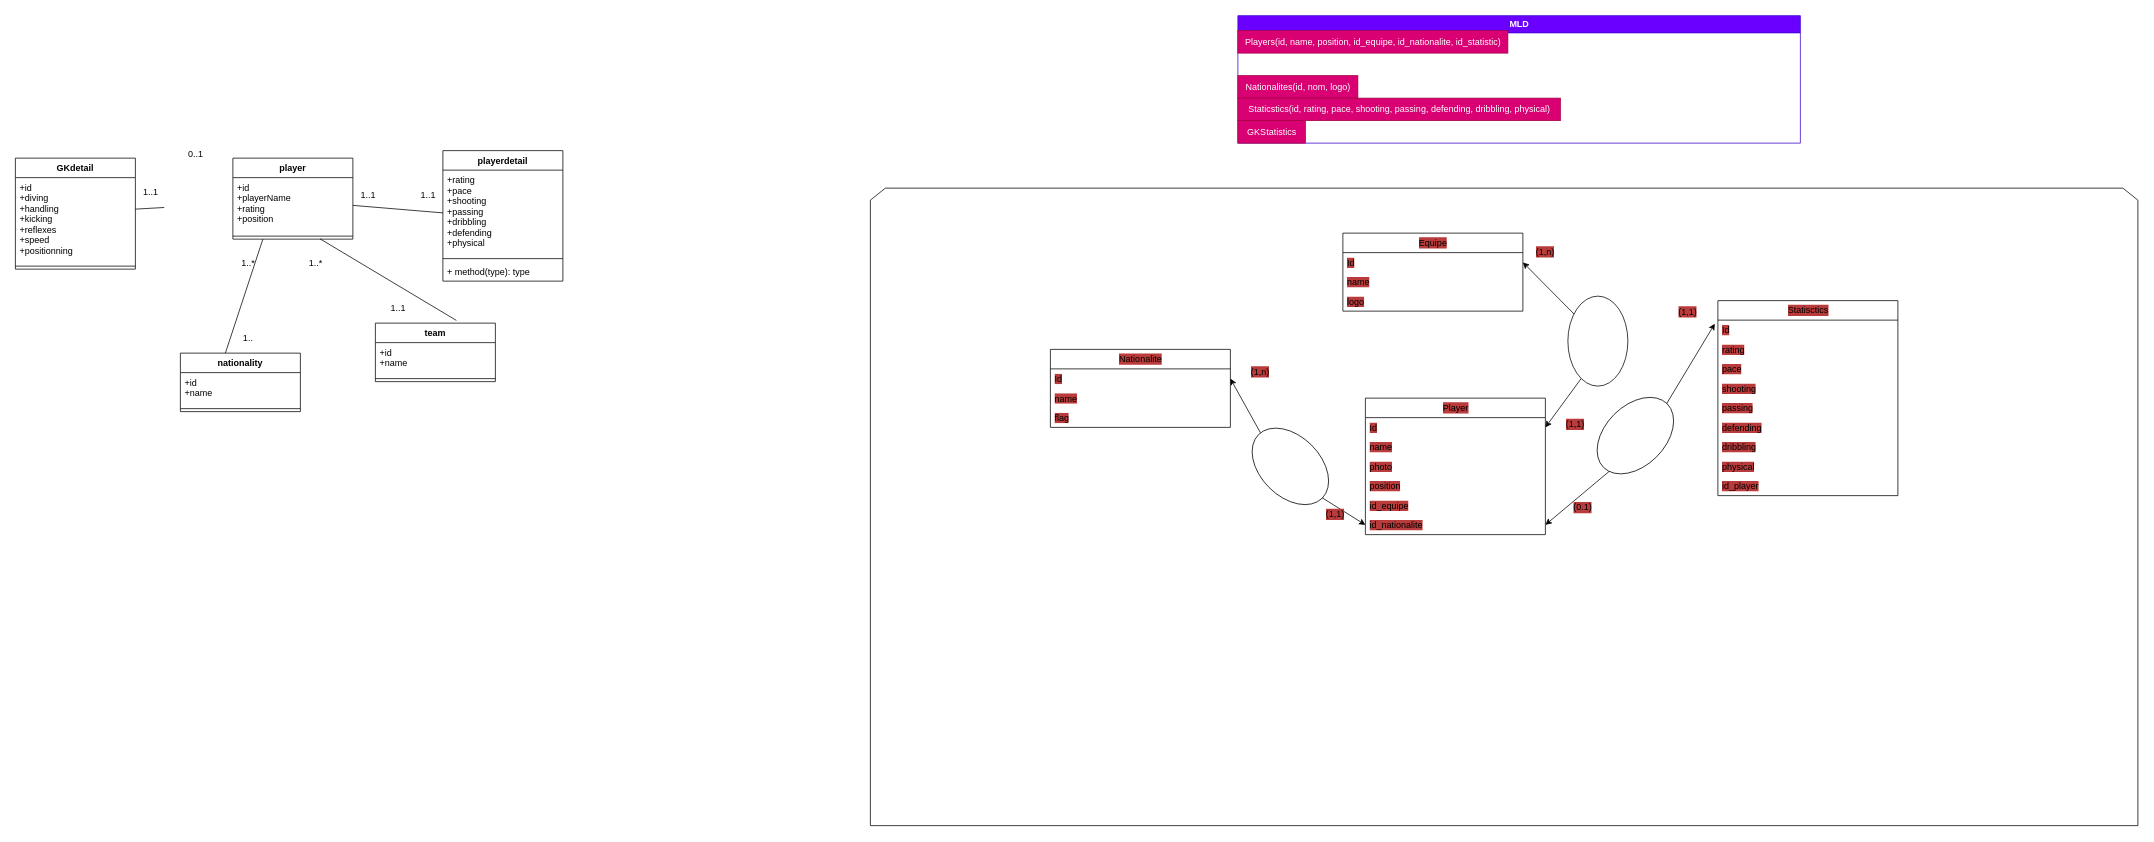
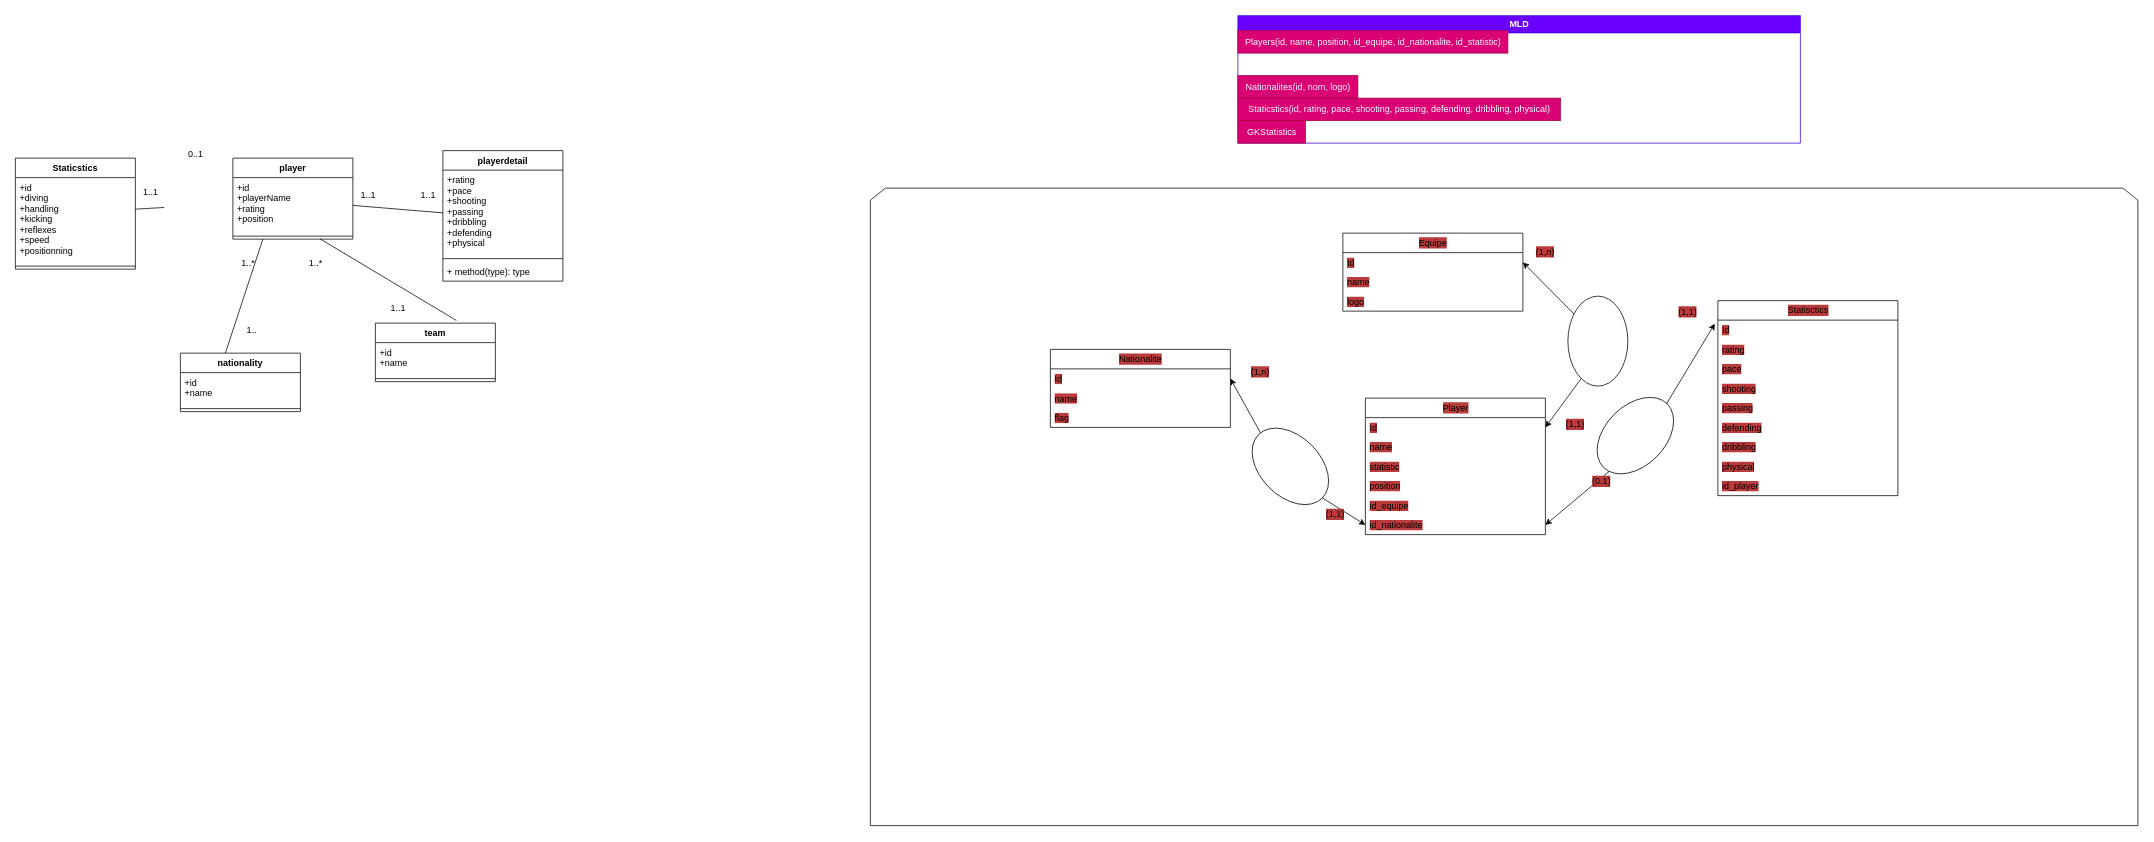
(75, 168) -> (75, 168)
(248, 338) -> (252, 330)
(1382, 467) -> (1390, 467)
(1583, 507) -> (1602, 481)
